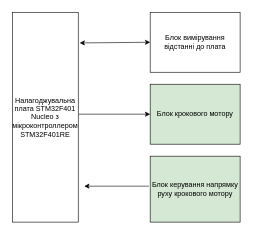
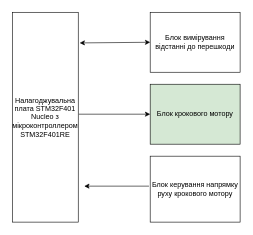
(195, 42) -> (195, 42)
(195, 189) -> (195, 189)
